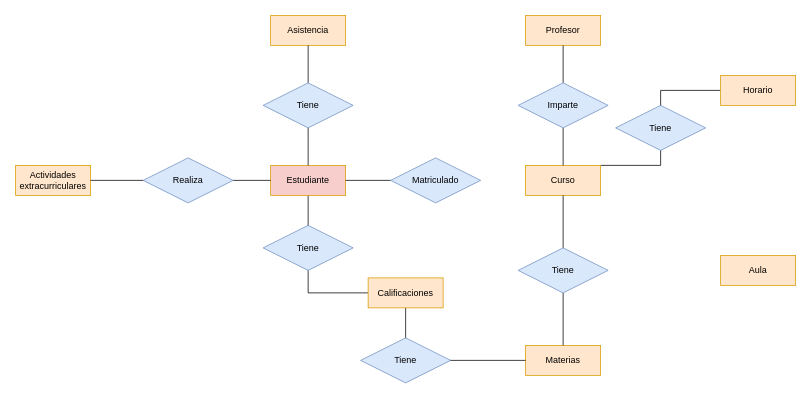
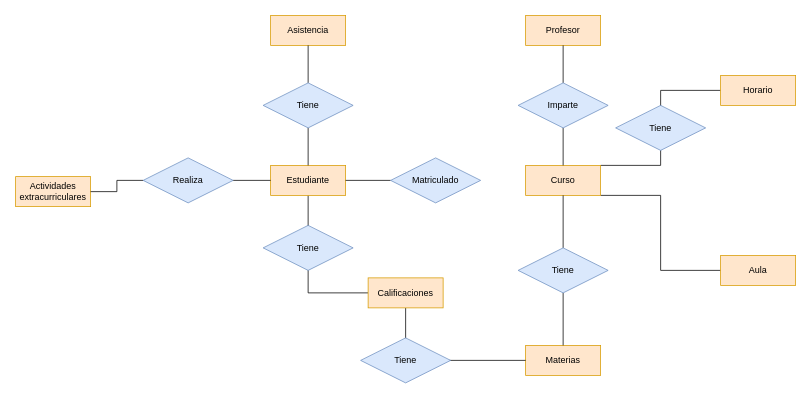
(53, 180) -> (53, 192)
(308, 180) -> (308, 180)
none -> (660, 232)
